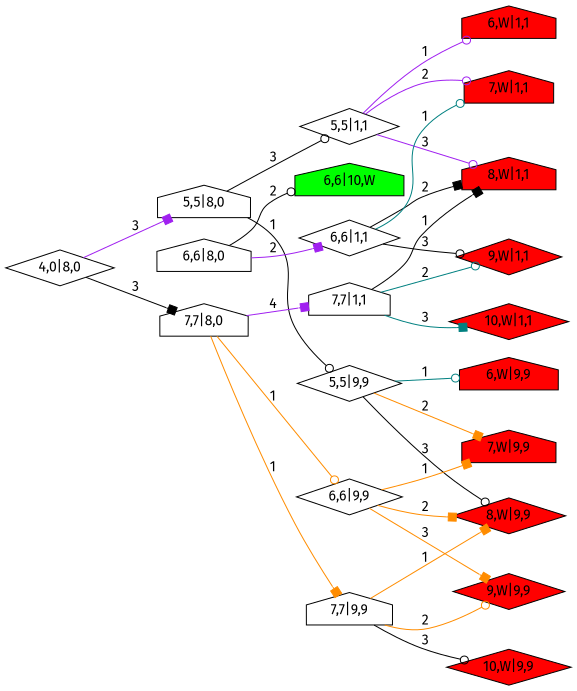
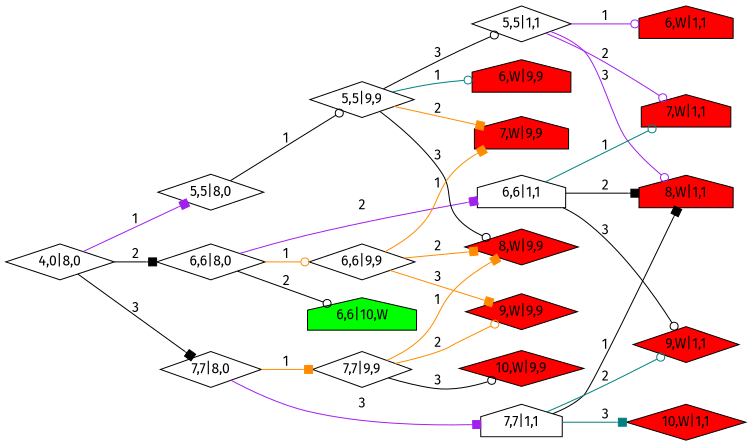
(274, 166) -> (437, 62)
(204, 203) -> (211, 192)
(135, 227) -> (135, 220)
(349, 238) -> (521, 193)
(204, 257) -> (211, 262)
none -> (130, 262)
(273, 304) -> (362, 404)
(204, 322) -> (211, 369)
(274, 407) -> (283, 262)
(349, 610) -> (362, 369)
